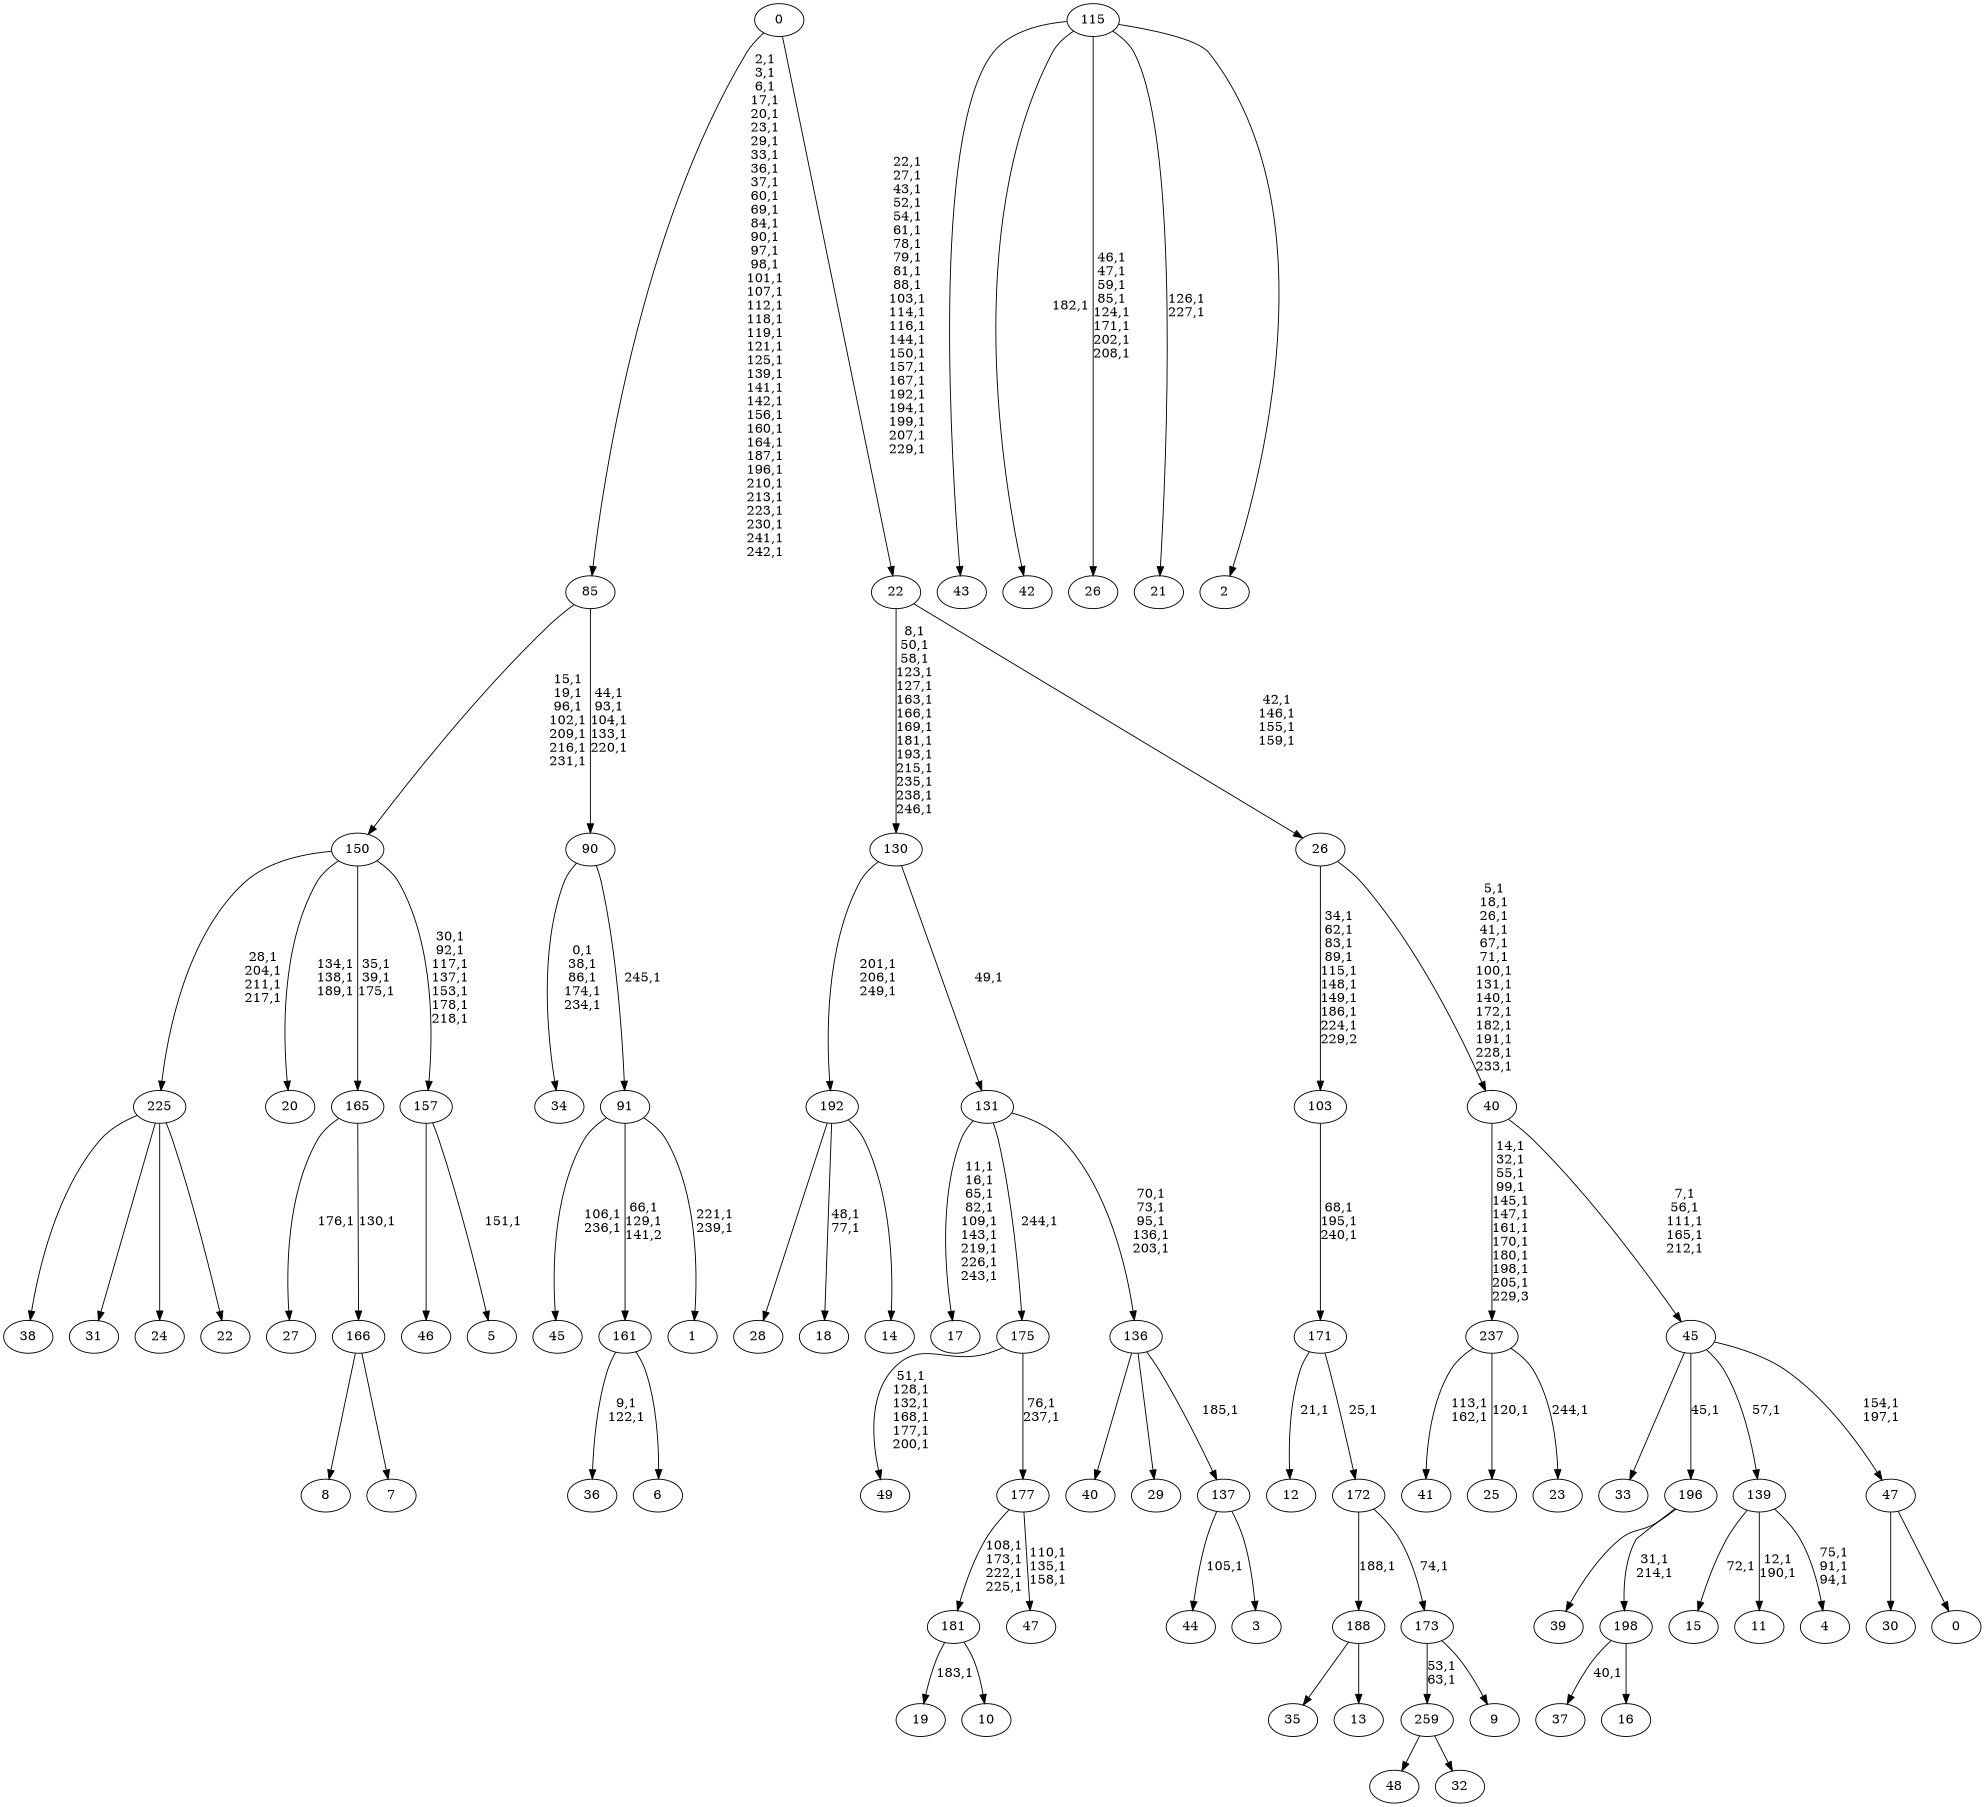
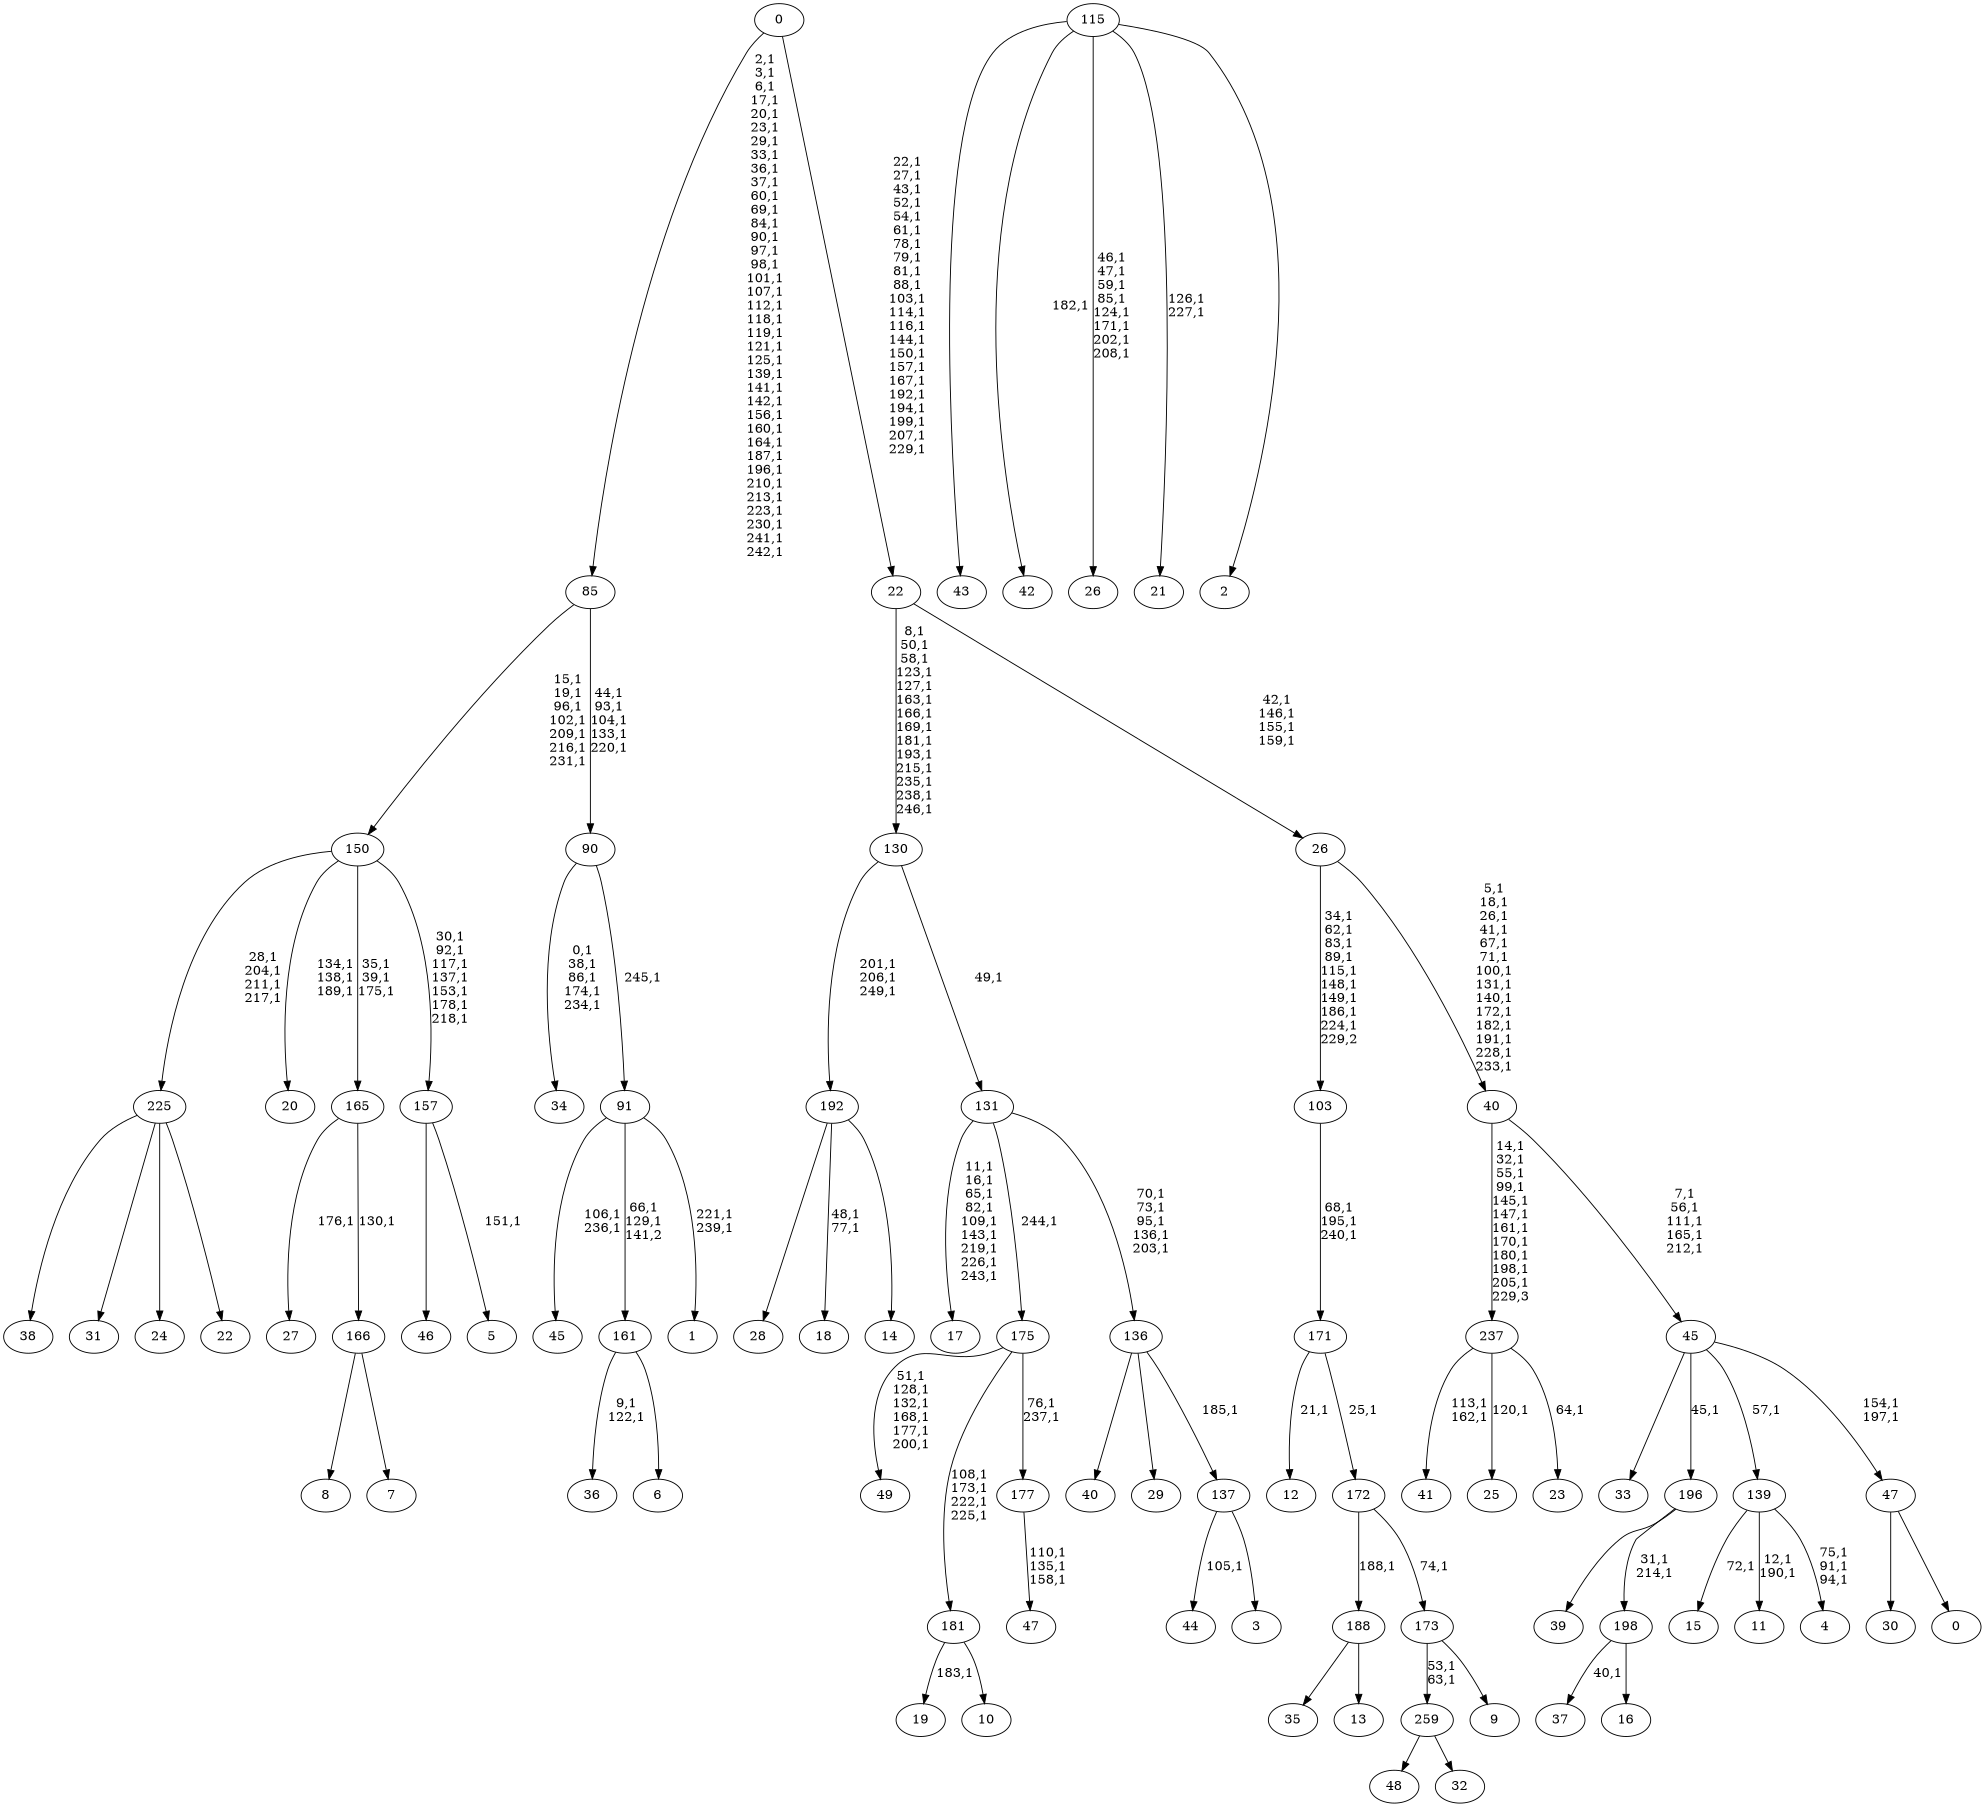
(1570, 1411) -> (1570, 1411)
(979, 1552) -> (951, 1469)
